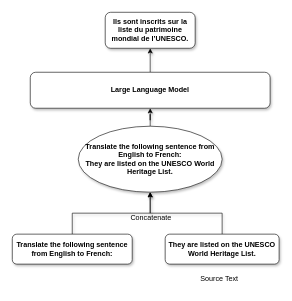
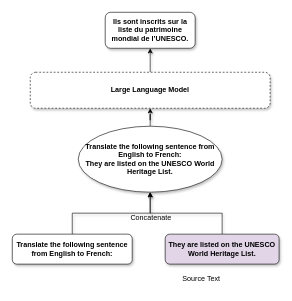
(150, 90) -> (150, 90)
(222, 249) -> (222, 249)
(219, 279) -> (201, 279)
